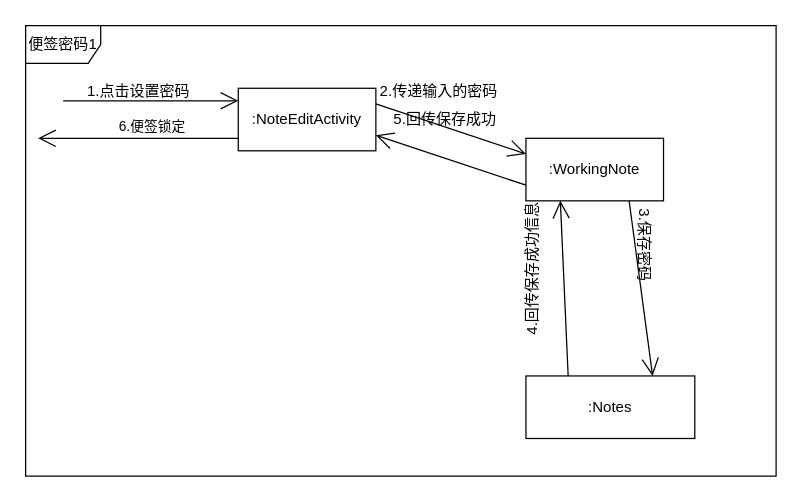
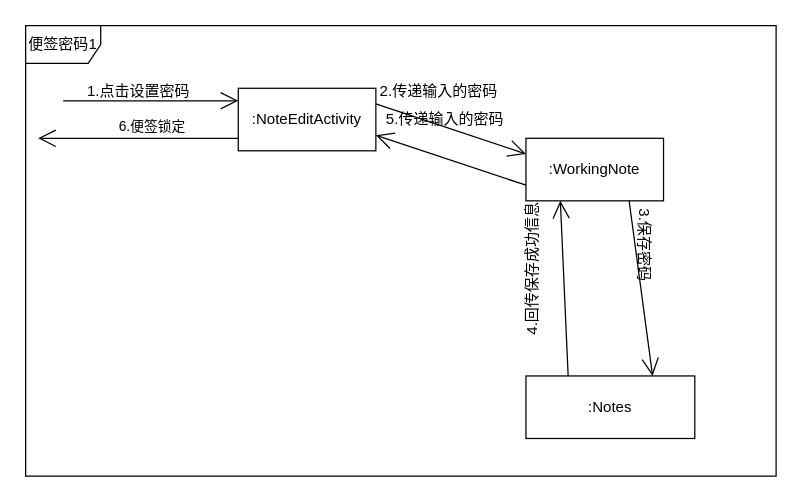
(445, 119) -> (445, 119)
